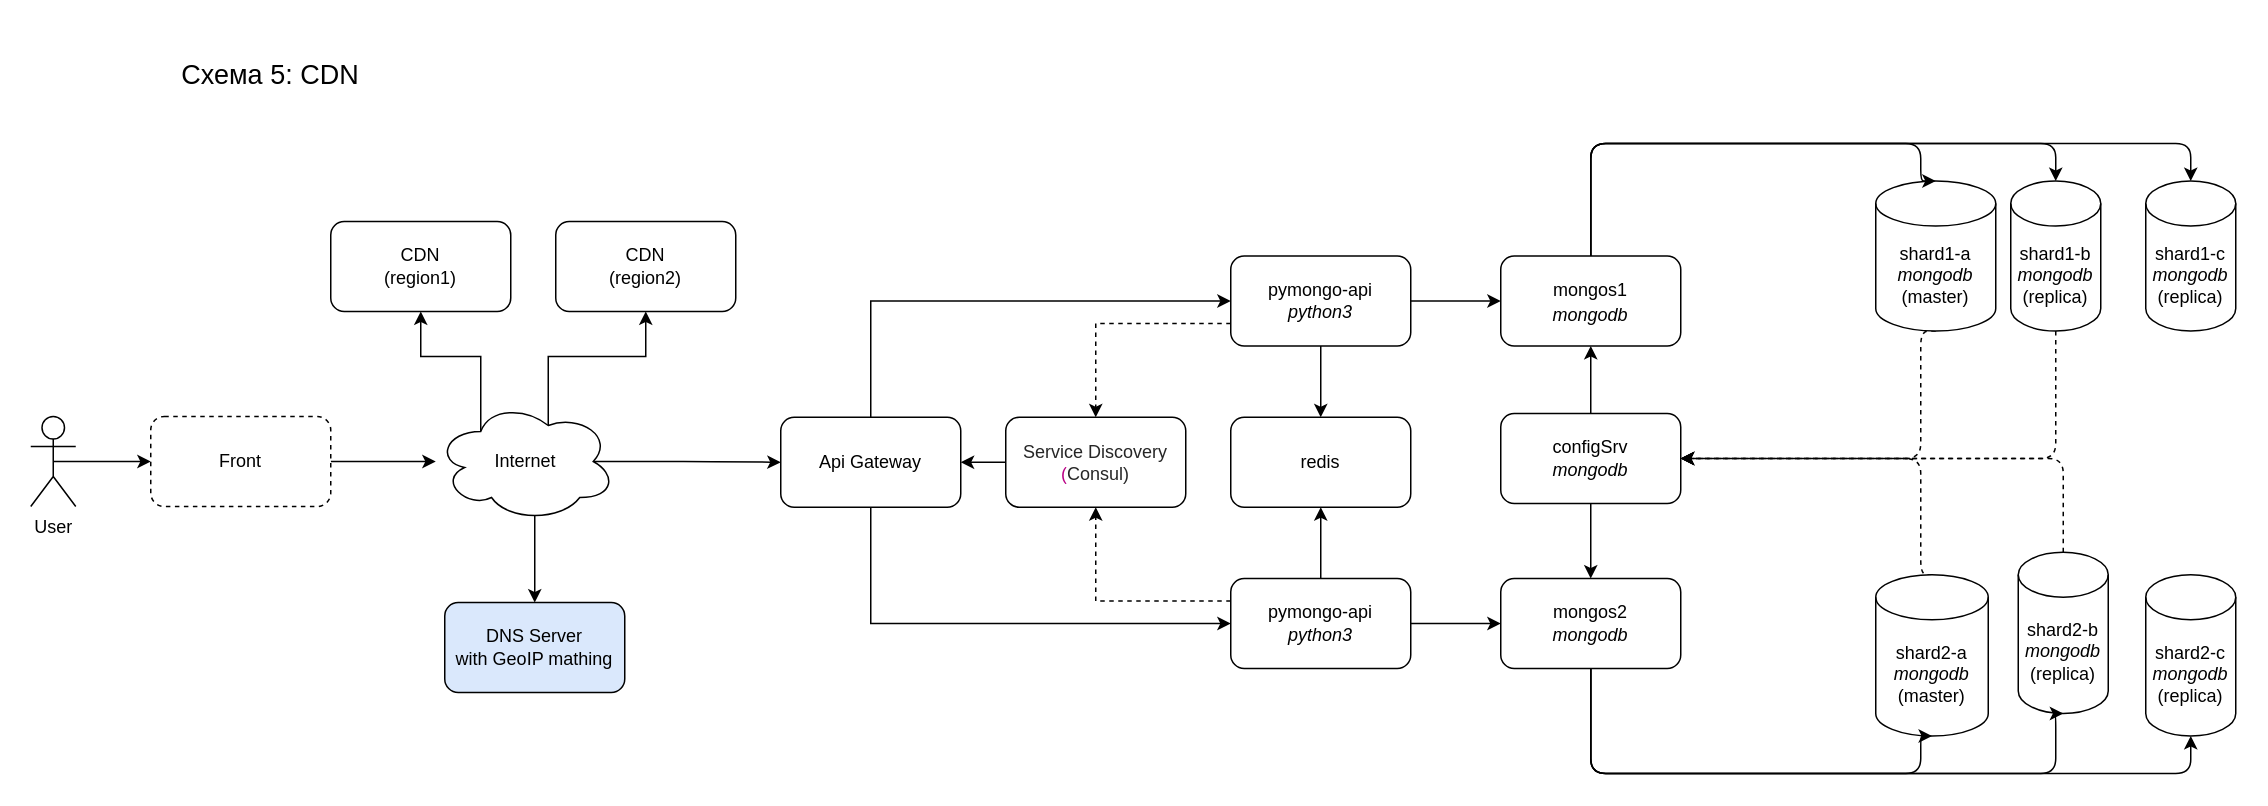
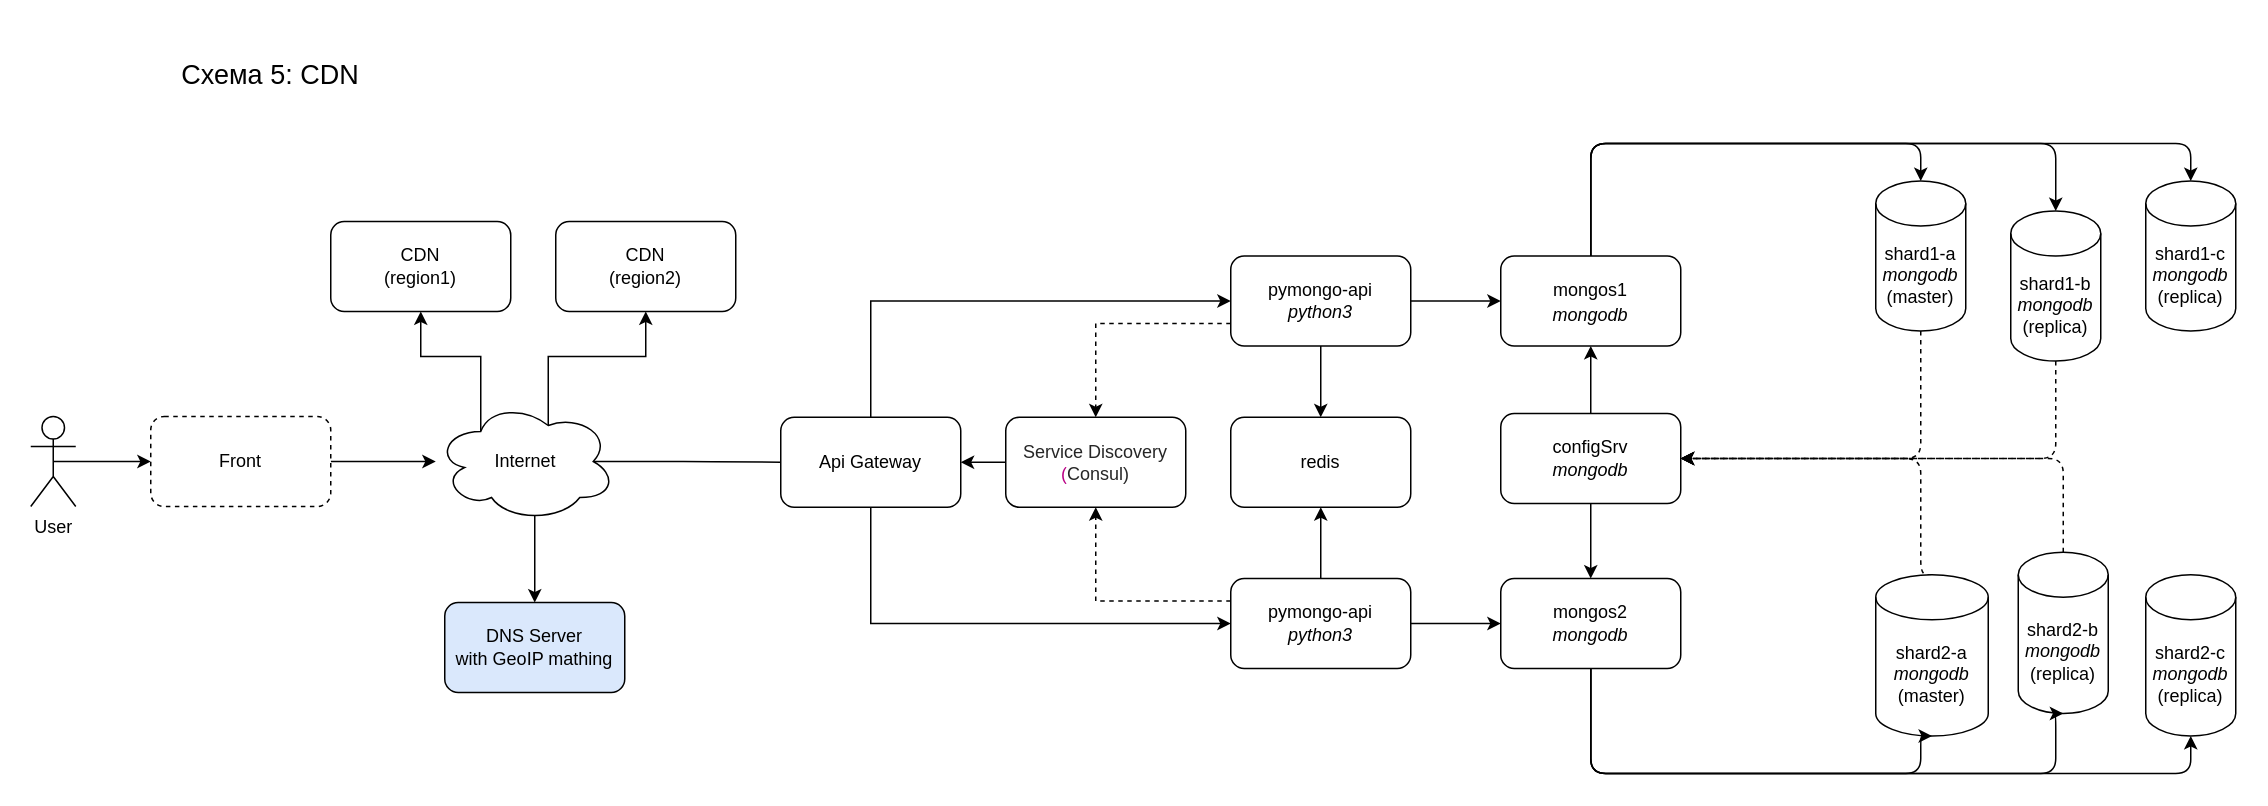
(1936, 256) -> (1921, 256)
(2056, 256) -> (2056, 286)
(769, 462) -> (773, 462)
